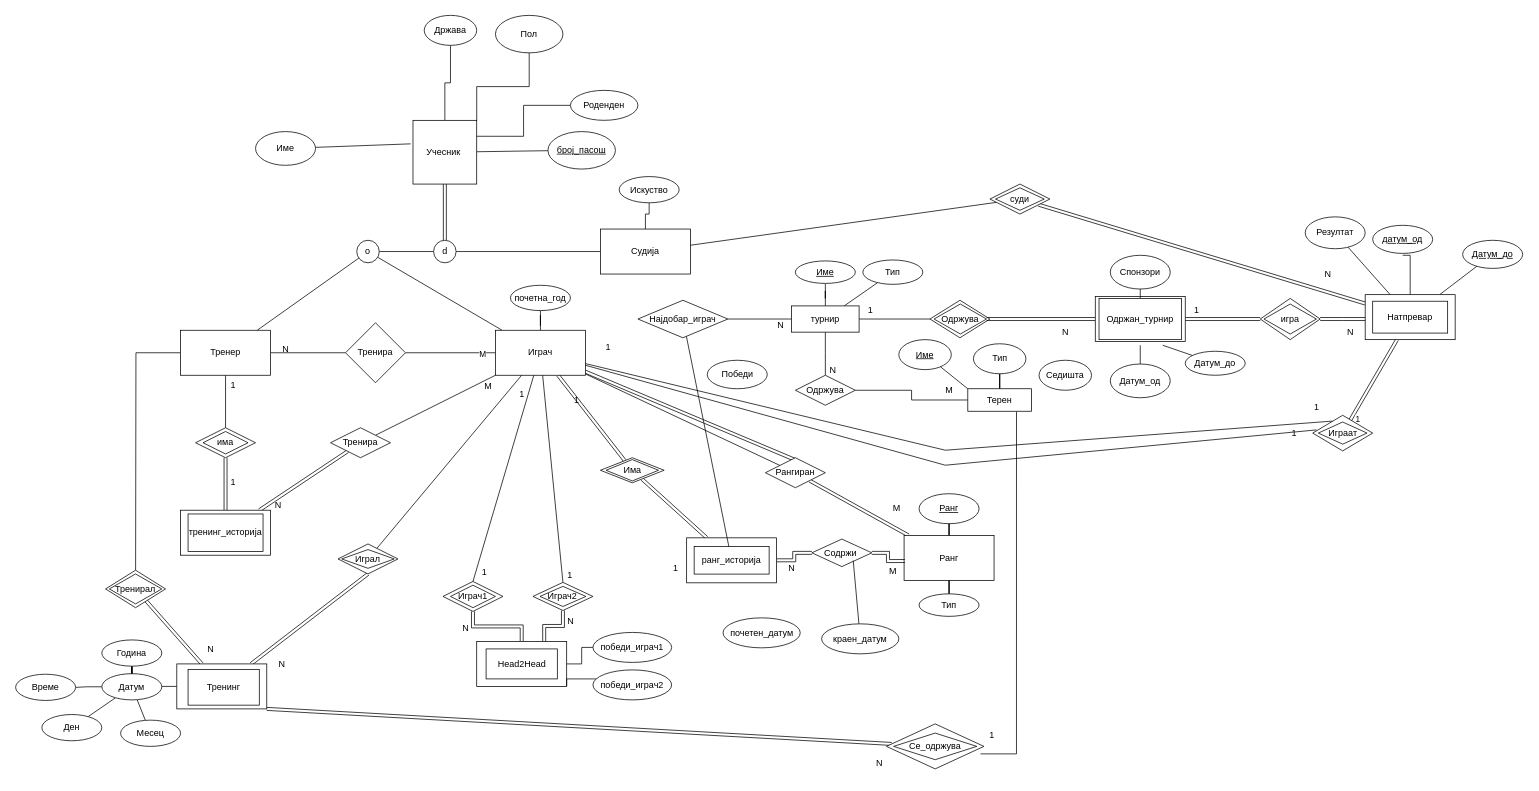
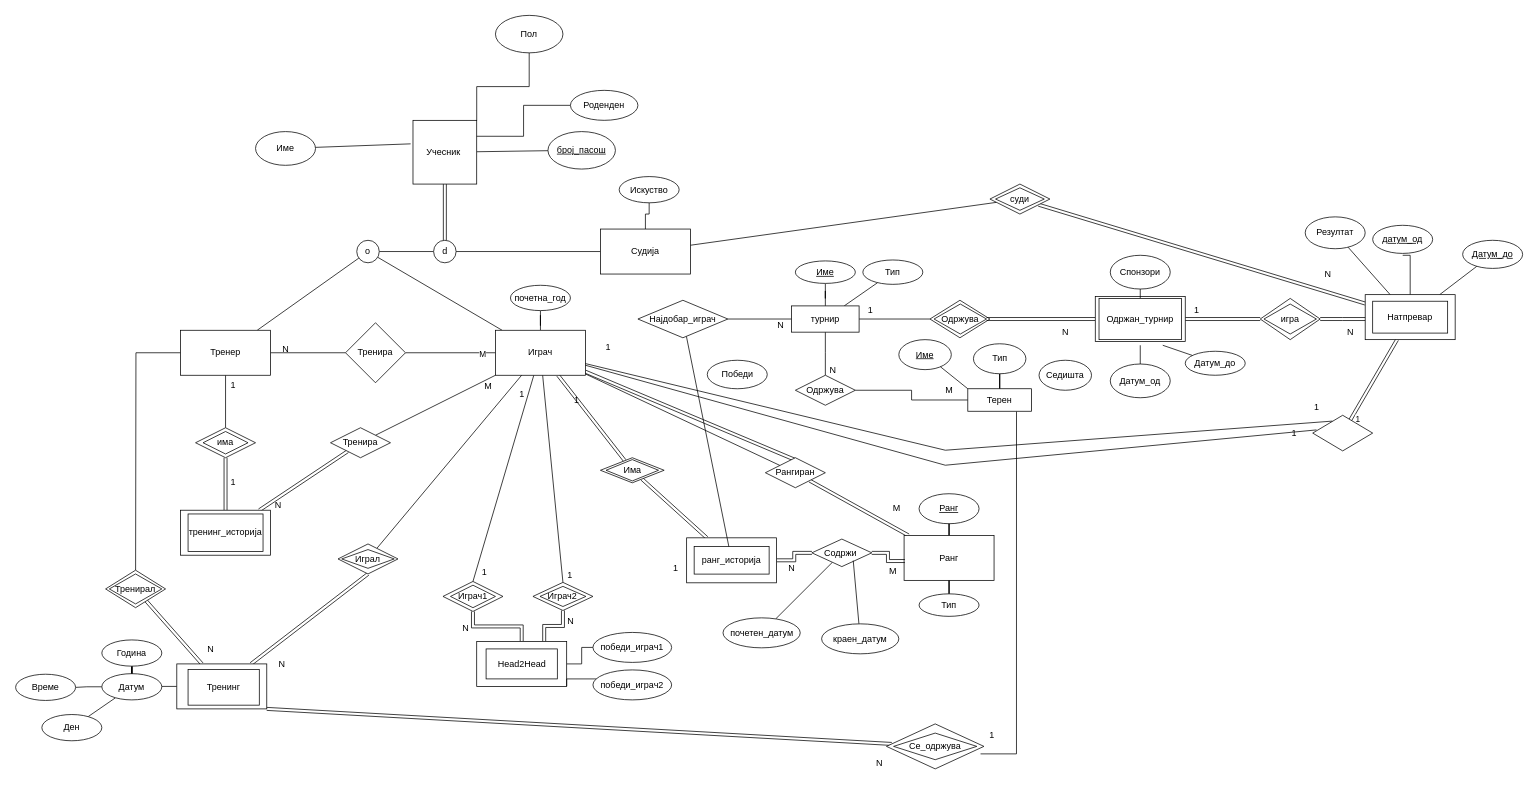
(450, 30) -> none
(447, 83) -> none
(1343, 433) -> none
none -> (804, 591)
(141, 710) -> none
(150, 734) -> none
